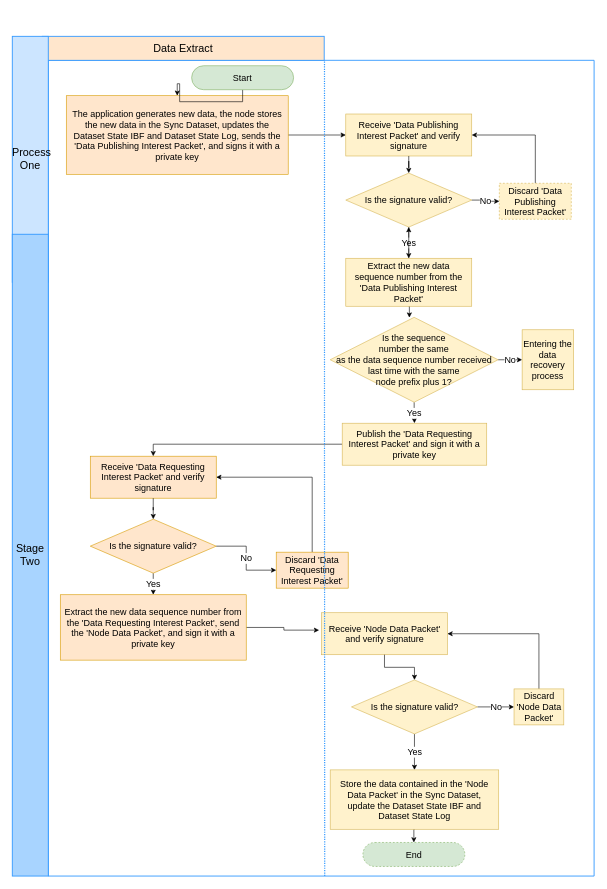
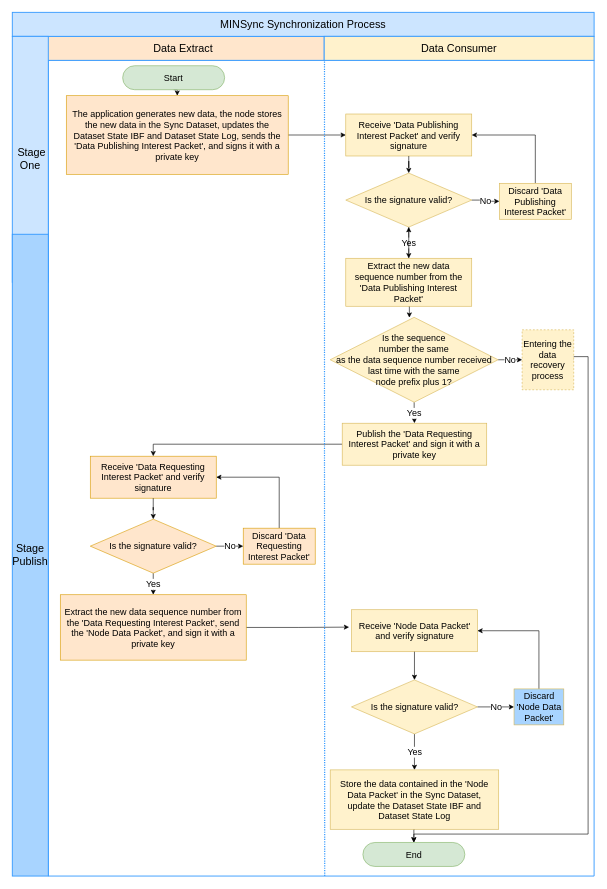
none -> (303, 24)
none -> (459, 48)
(243, 78) -> (174, 78)
(30, 159) -> (30, 159)
(536, 201) -> (536, 201)
(548, 360) -> (548, 360)
(30, 555) -> (30, 555)
(312, 570) -> (279, 546)
(385, 634) -> (415, 631)
none -> (588, 673)
(539, 707) -> (539, 707)
(414, 855) -> (414, 855)
